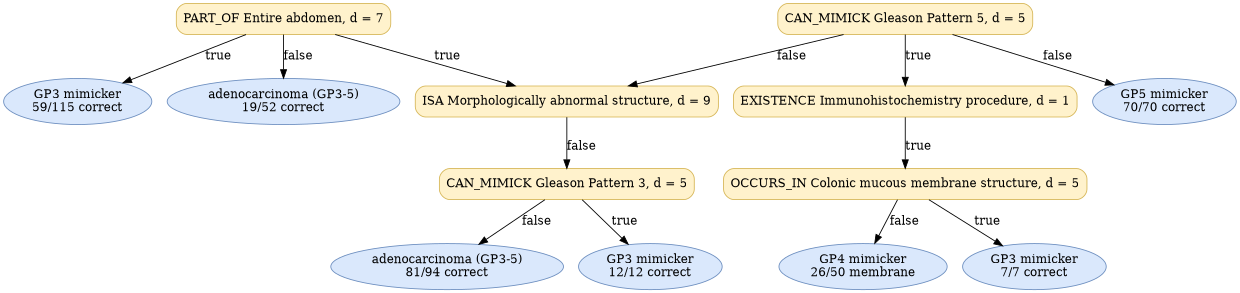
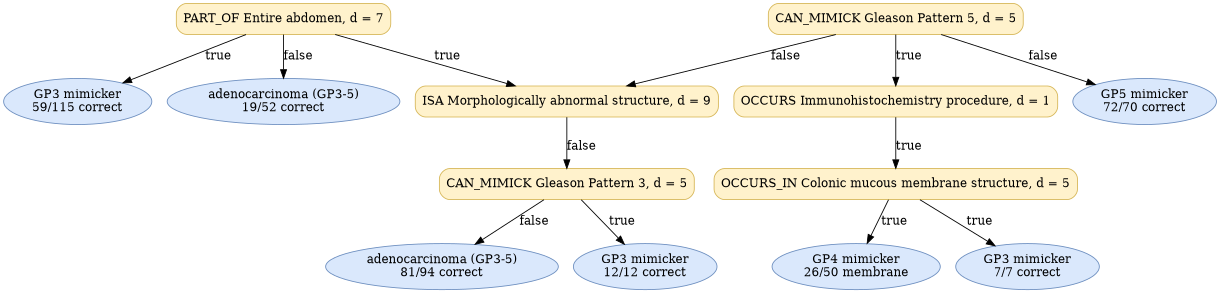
(905, 101) -> (896, 101)
(1164, 108) -> (1145, 108)
(904, 222) -> (895, 222)
